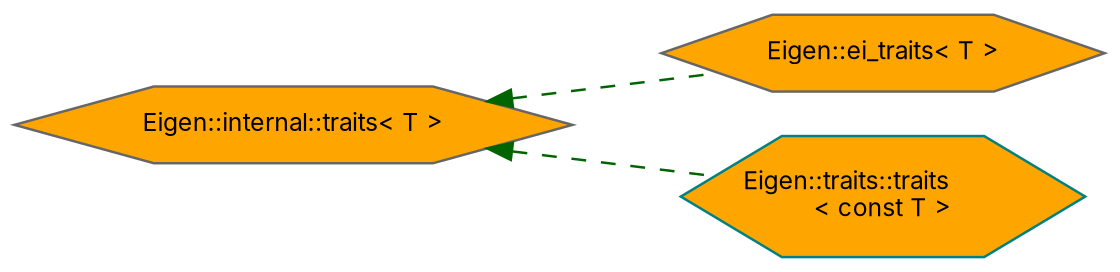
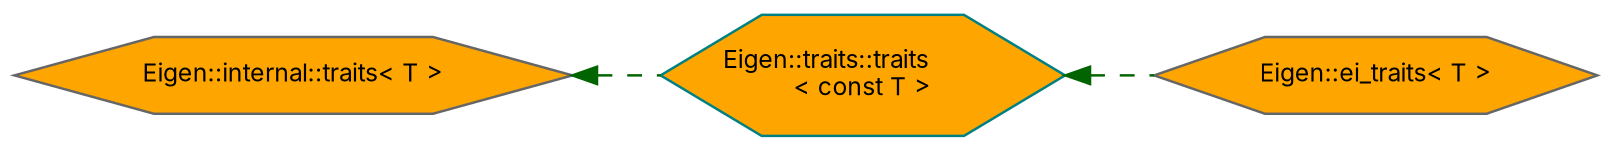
(615, 86) -> (1122, 75)
